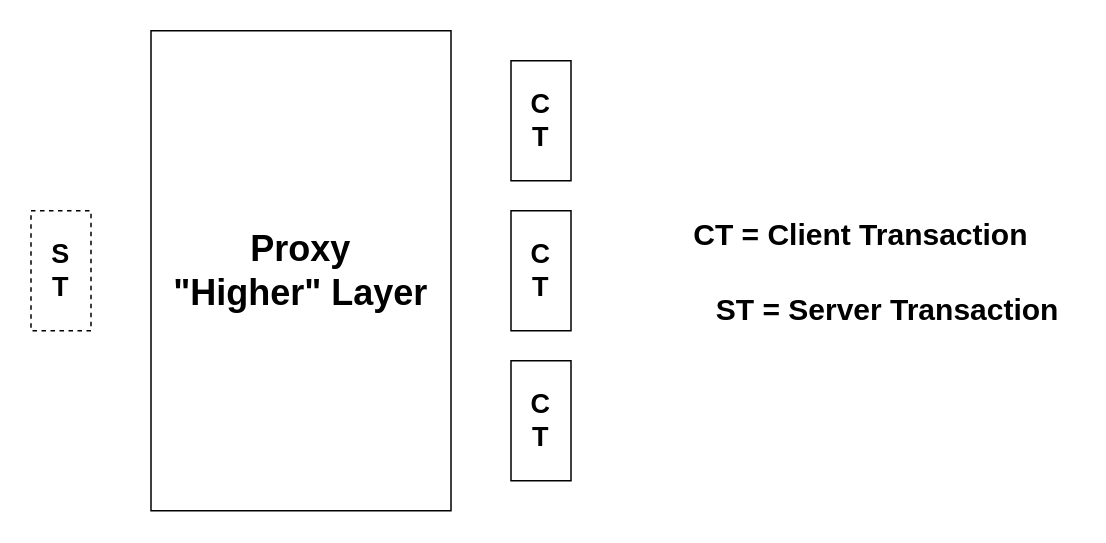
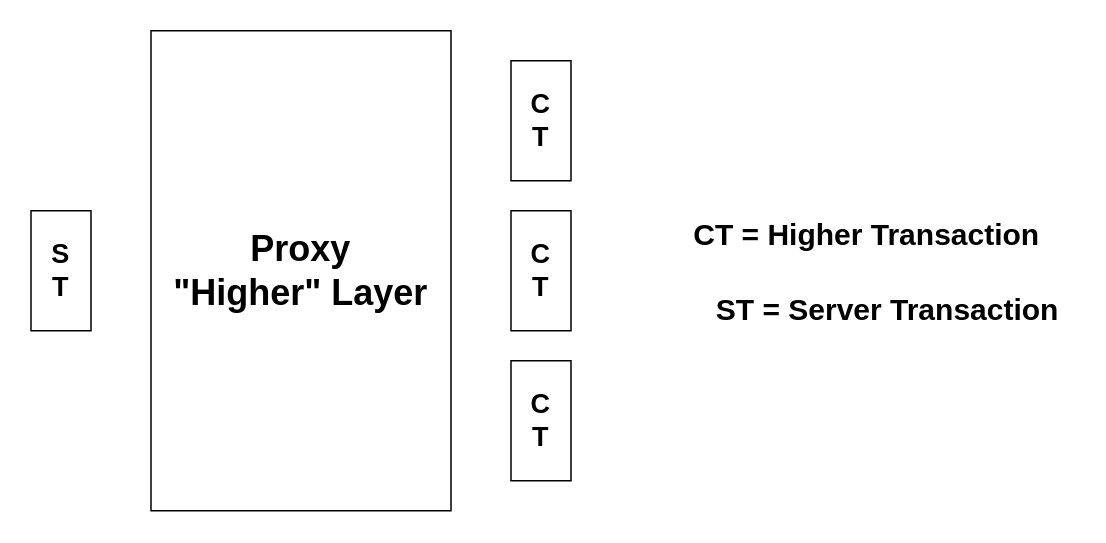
(796, 233) -> (798, 233)
(61, 271) -> (61, 271)
